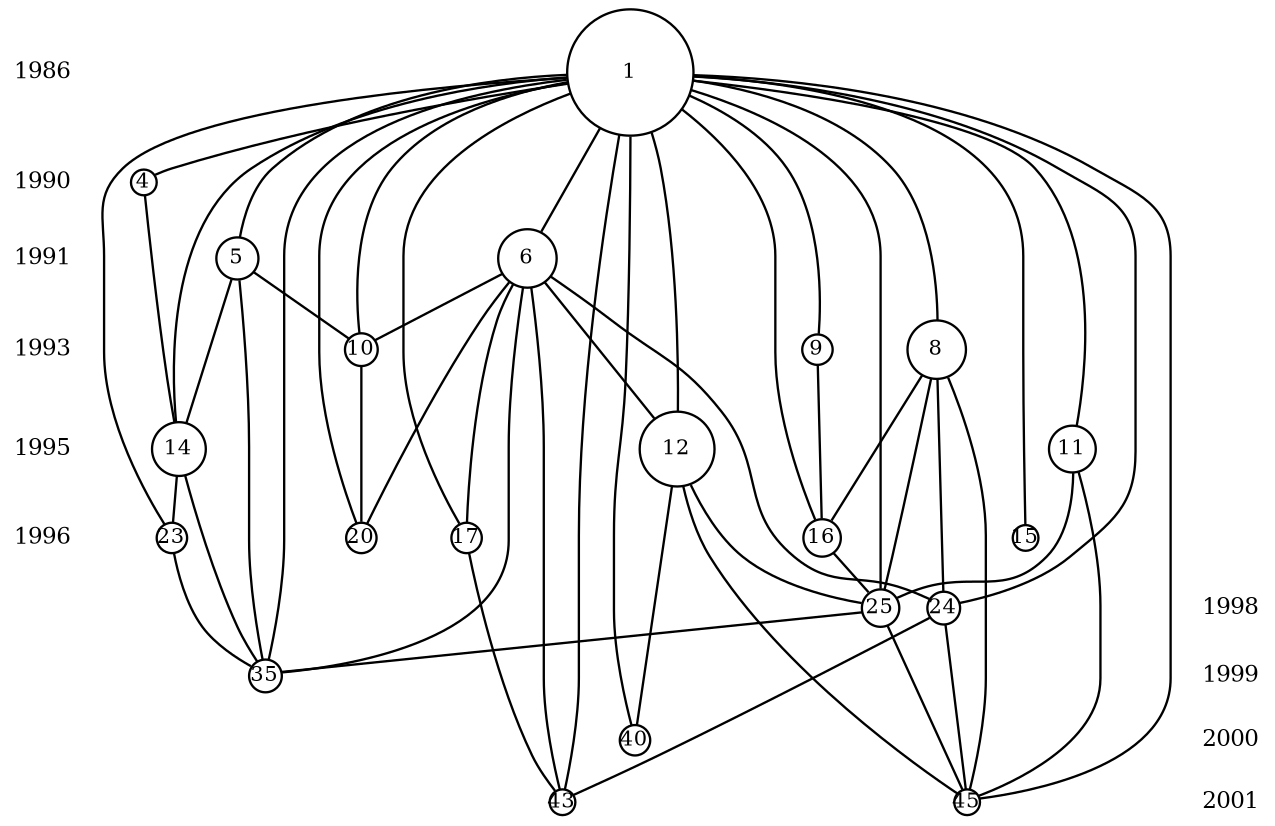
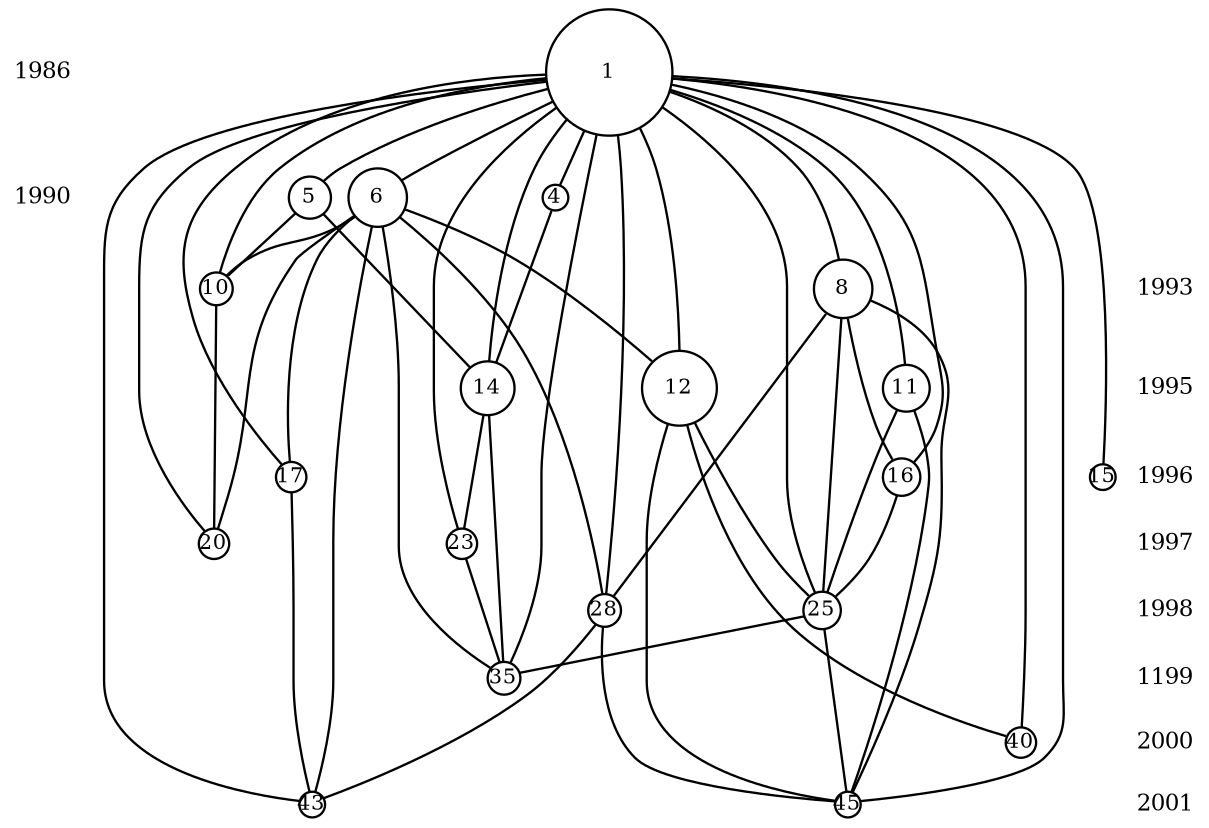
(43, 258) -> none
(817, 350) -> none
(249, 470) -> none
none -> (1166, 544)
(944, 608) -> (605, 610)
(1231, 676) -> (1166, 678)
